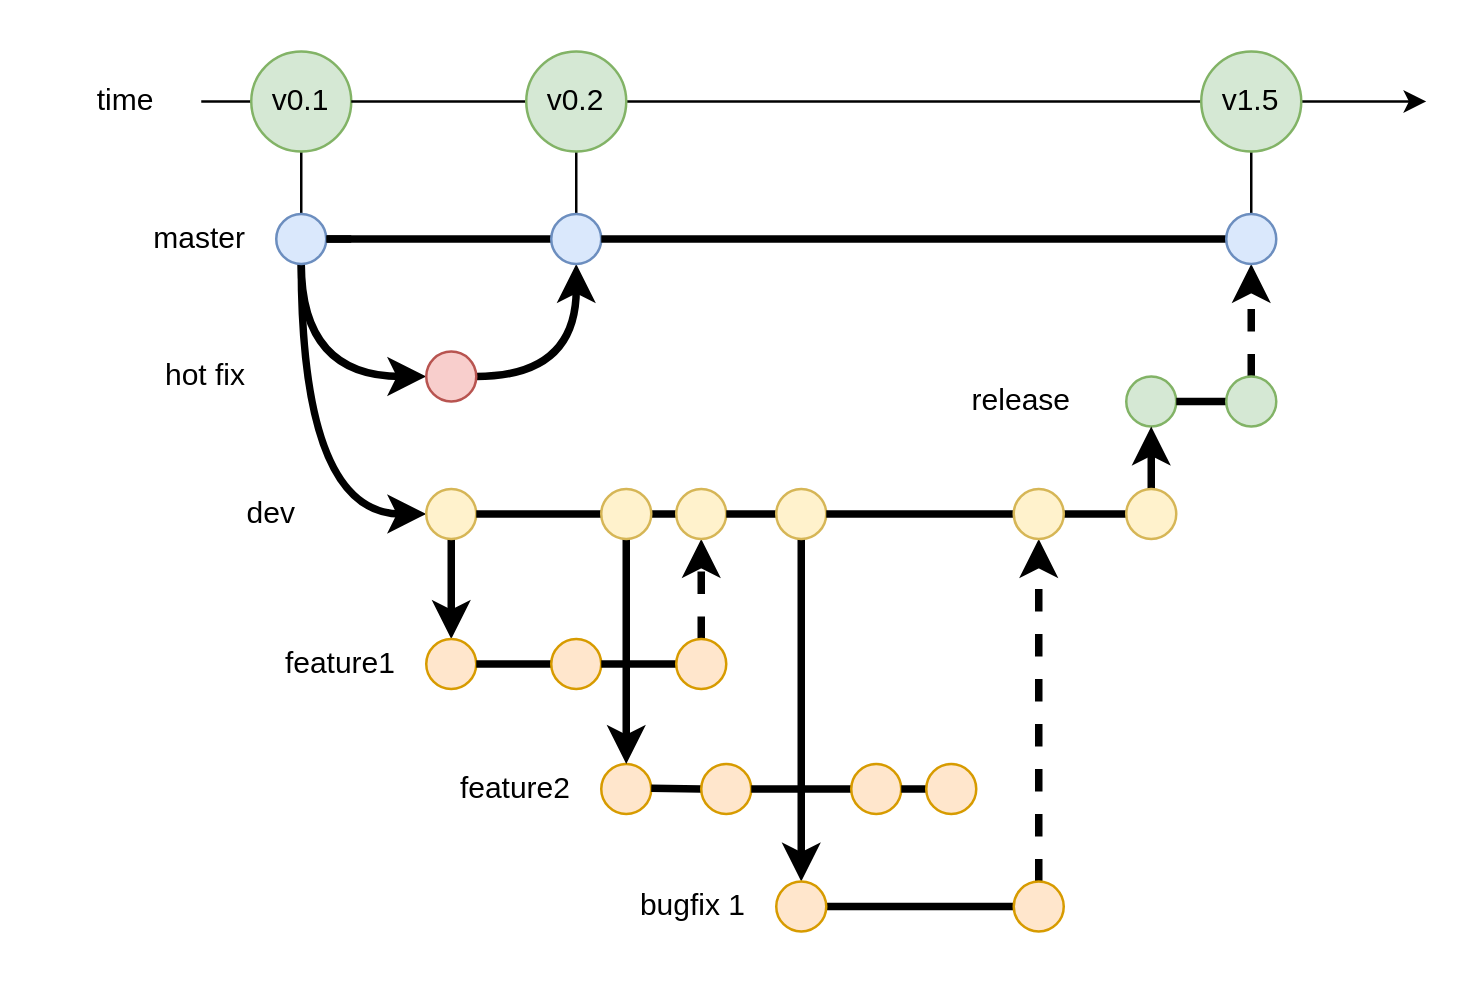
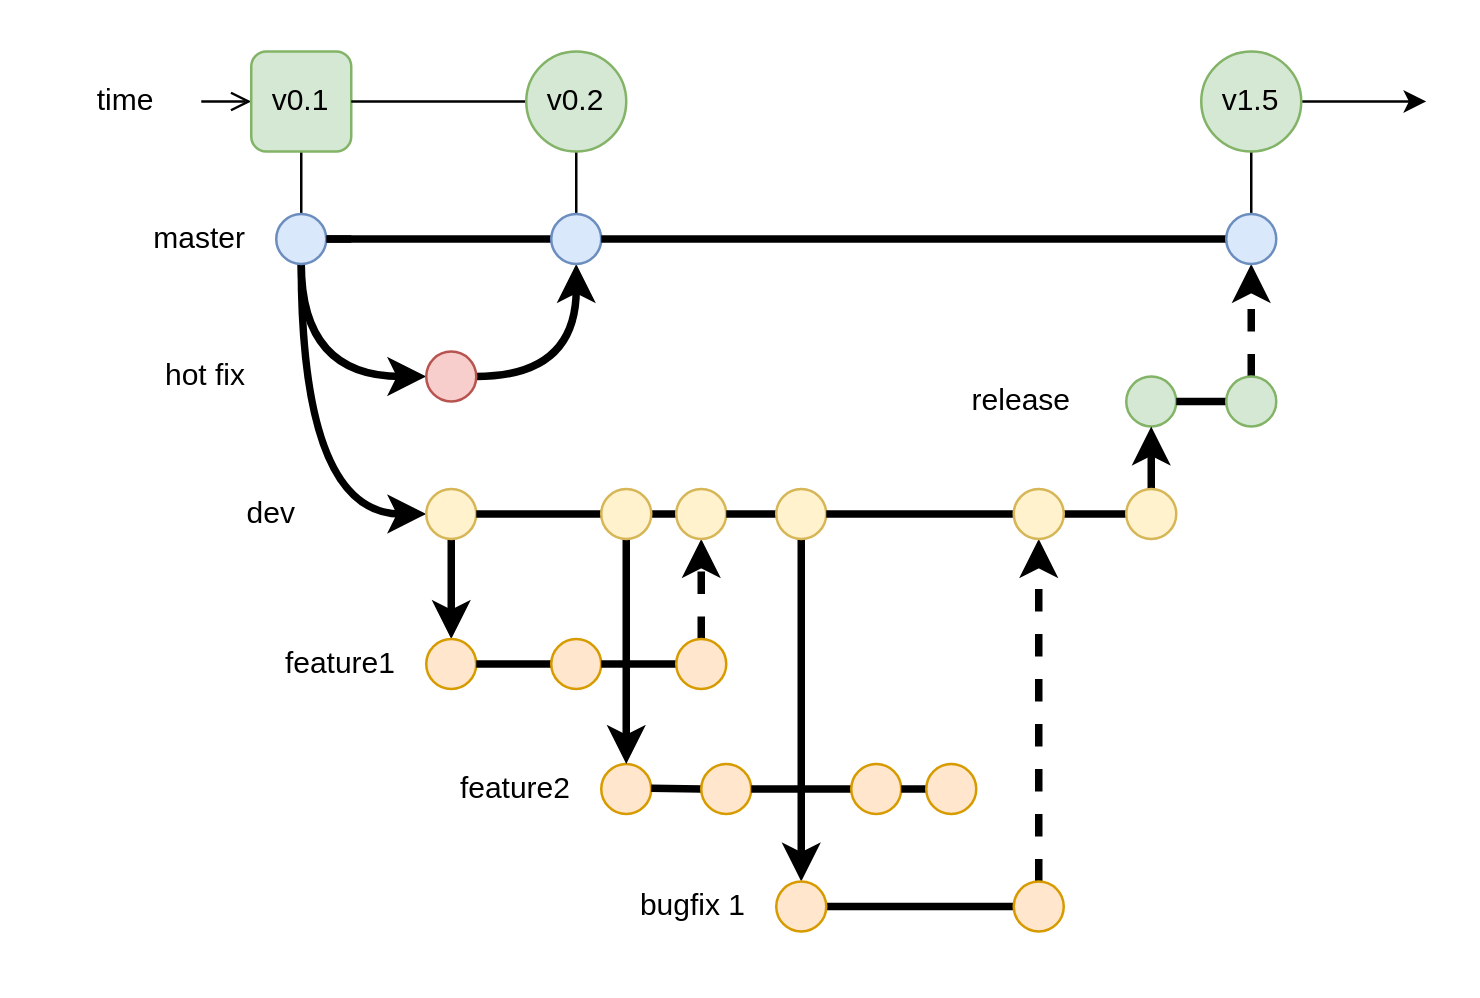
(244, 101) -> (243, 101)
(301, 101) -> (301, 101)
(913, 101) -> (352, 101)
